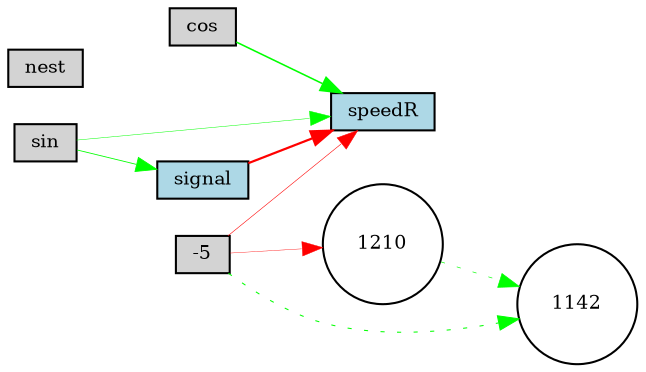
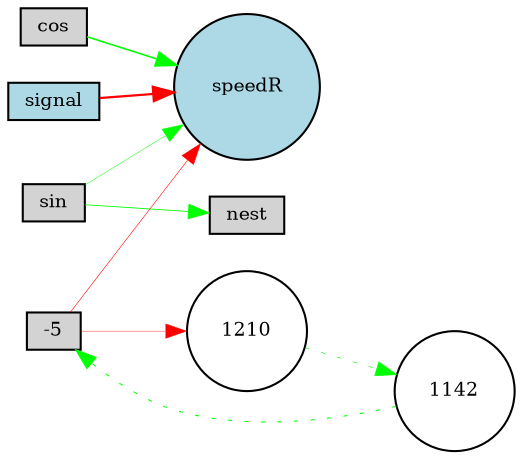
(383, 112) -> (247, 87)
(107, 157) -> (134, 208)
(357, 329) -> (238, 421)
